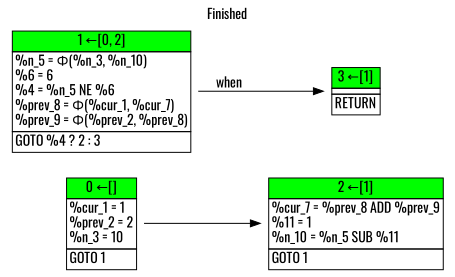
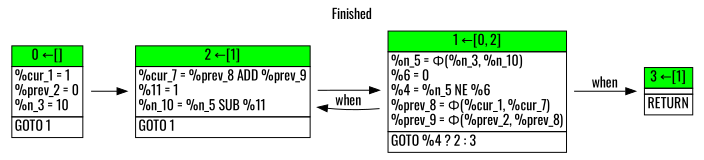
(35, 76) -> (411, 76)
none -> (344, 90)
none -> (354, 110)
(102, 223) -> (47, 91)
